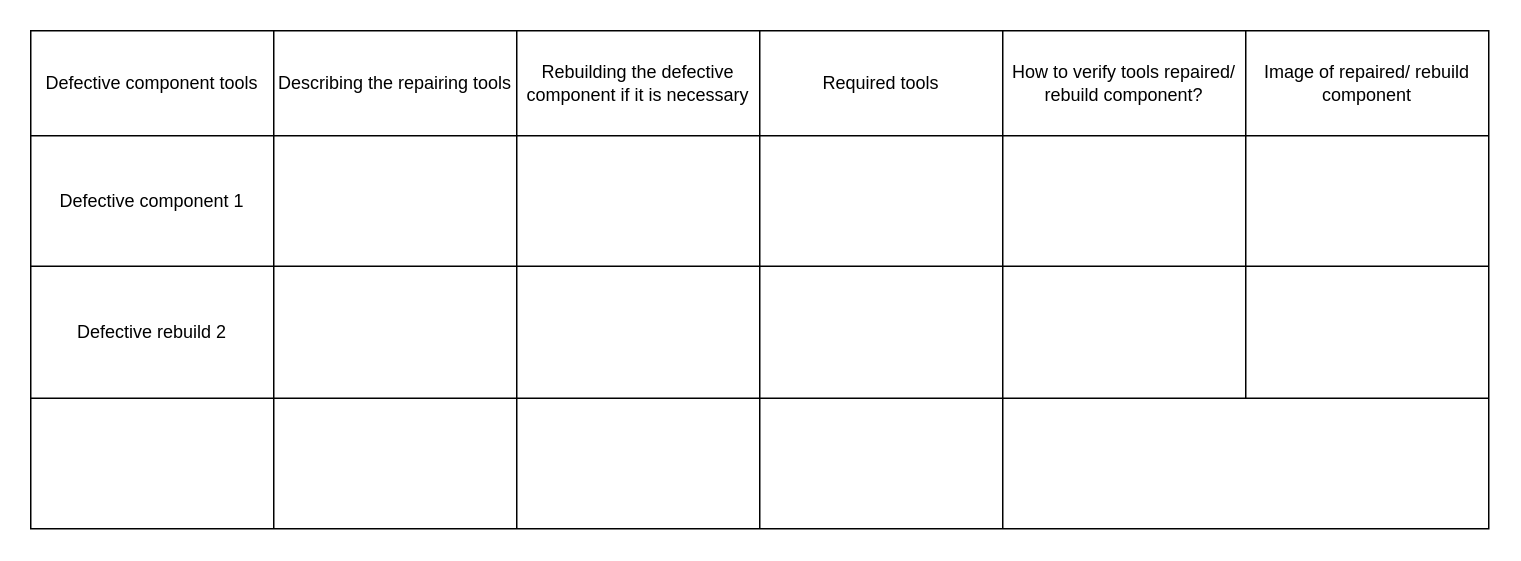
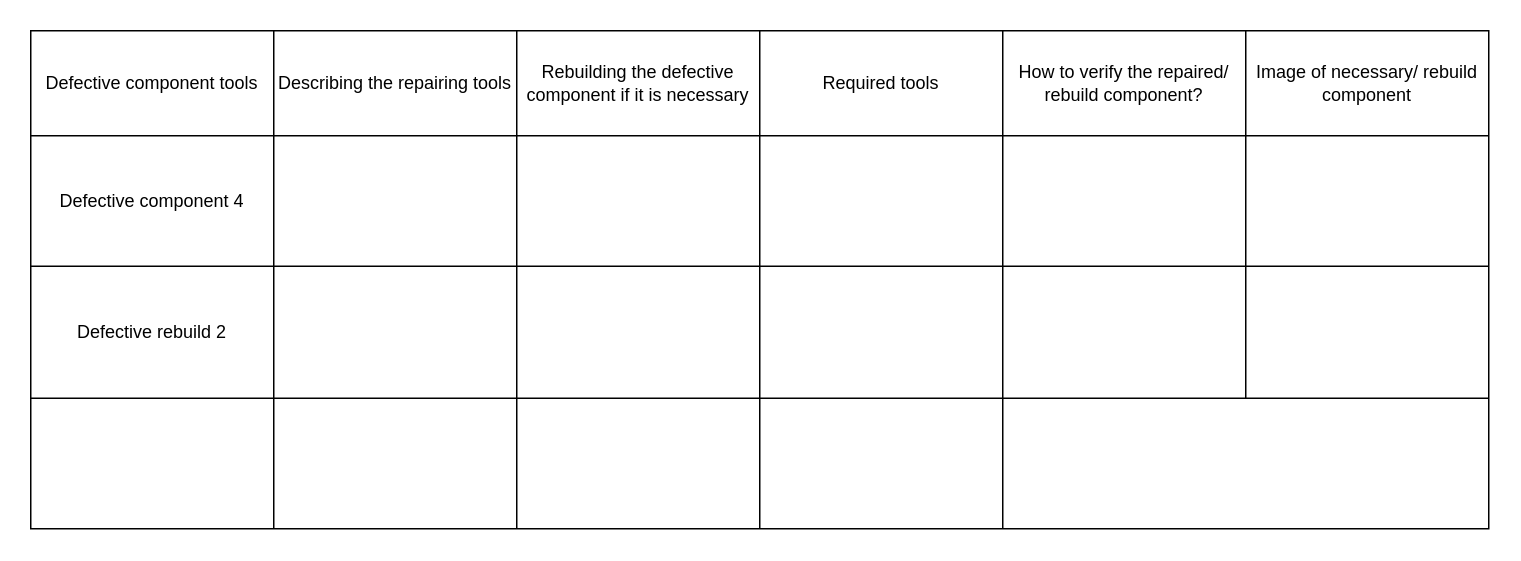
(1124, 83) -> (1124, 83)
(1367, 83) -> (1367, 83)
(152, 202) -> (152, 202)
